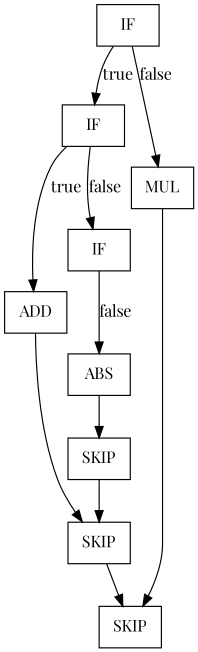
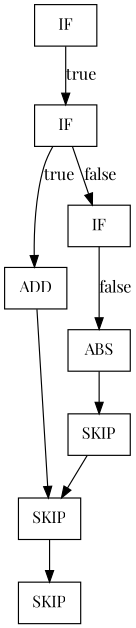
(163, 188) -> none
